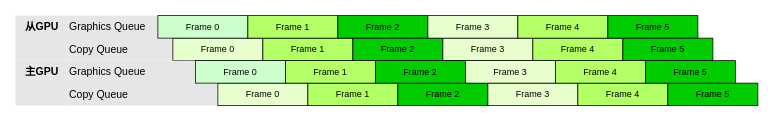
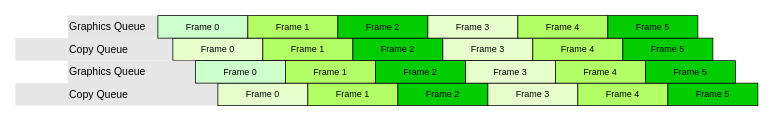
(42, 27) -> none
(42, 72) -> none
